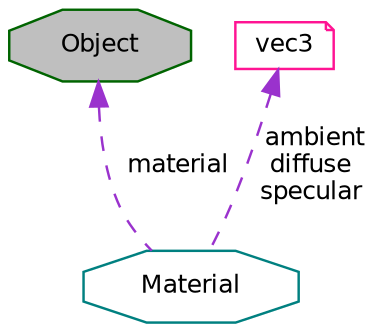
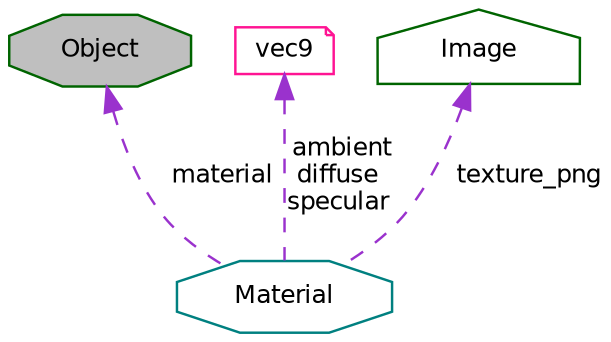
(285, 46) -> (285, 51)
none -> (479, 51)
